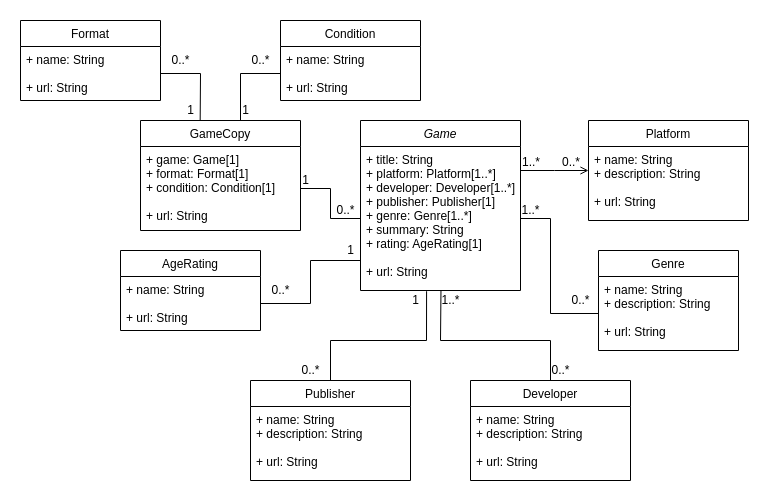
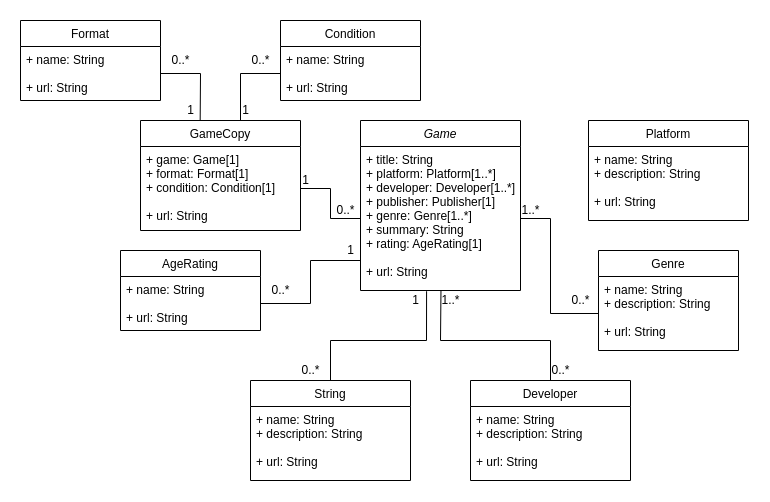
(554, 171) -> none
(330, 394) -> (330, 394)
